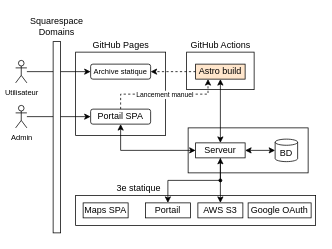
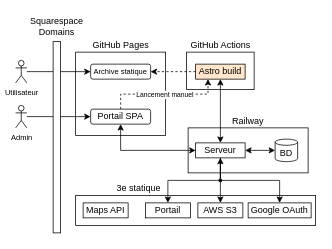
none -> (248, 121)
none -> (259, 180)
(105, 210) -> (105, 210)
